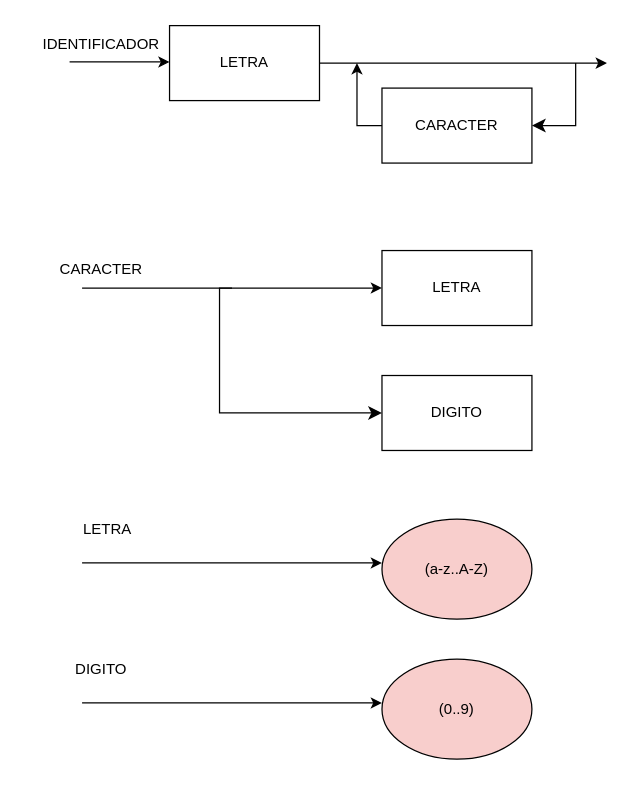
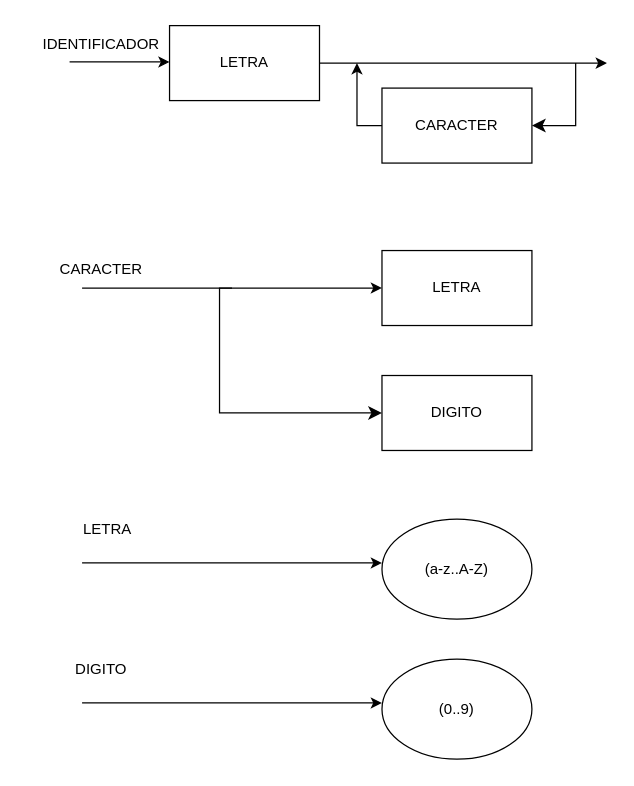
(457, 569) -> (457, 569)
(457, 709) -> (457, 709)
